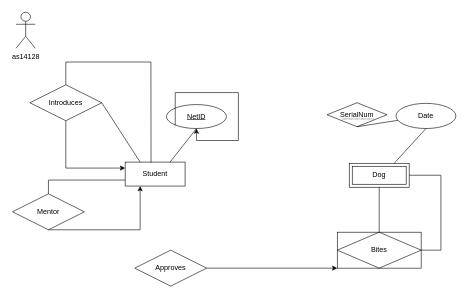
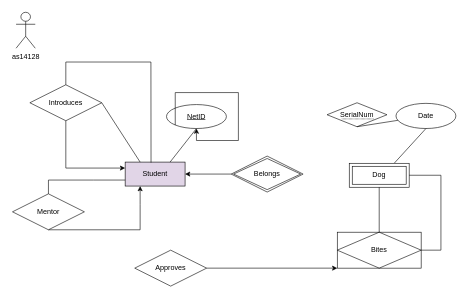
(155, 174) -> (155, 174)
none -> (230, 174)
none -> (267, 174)
